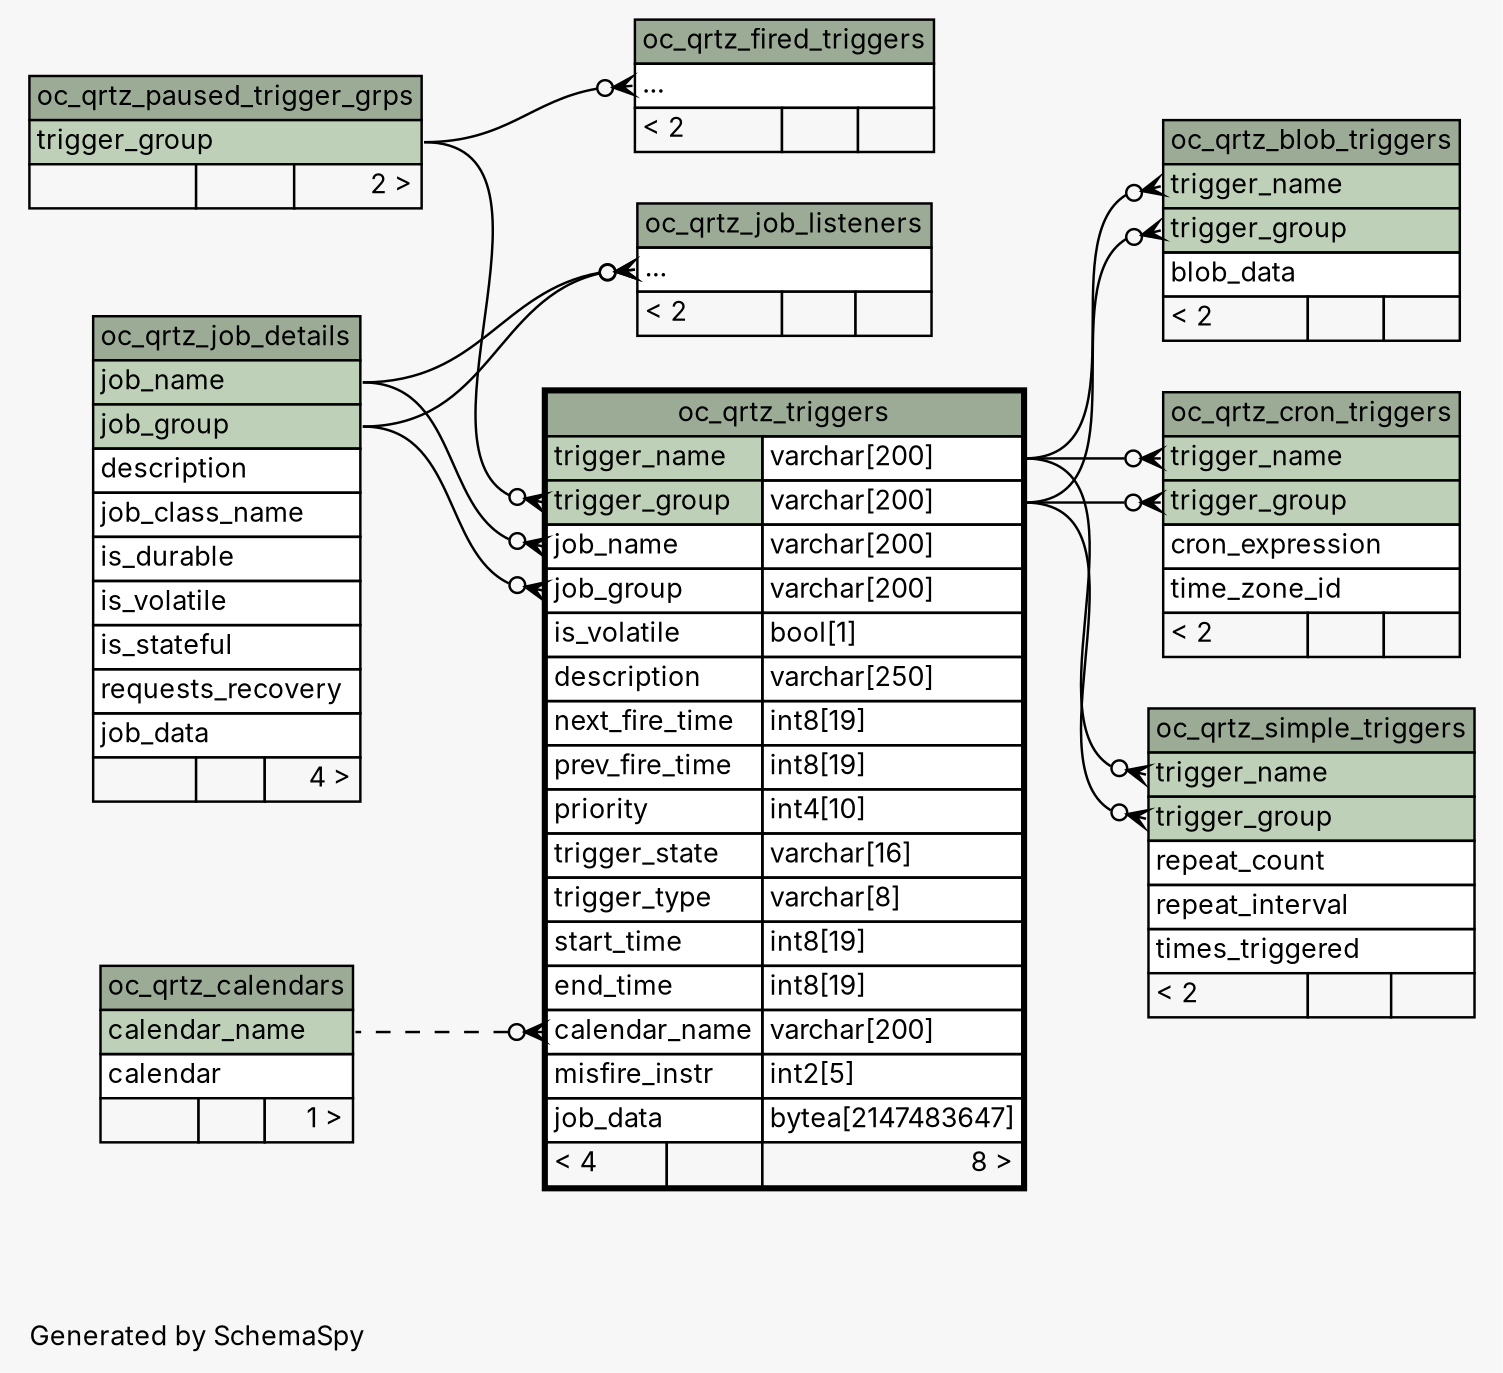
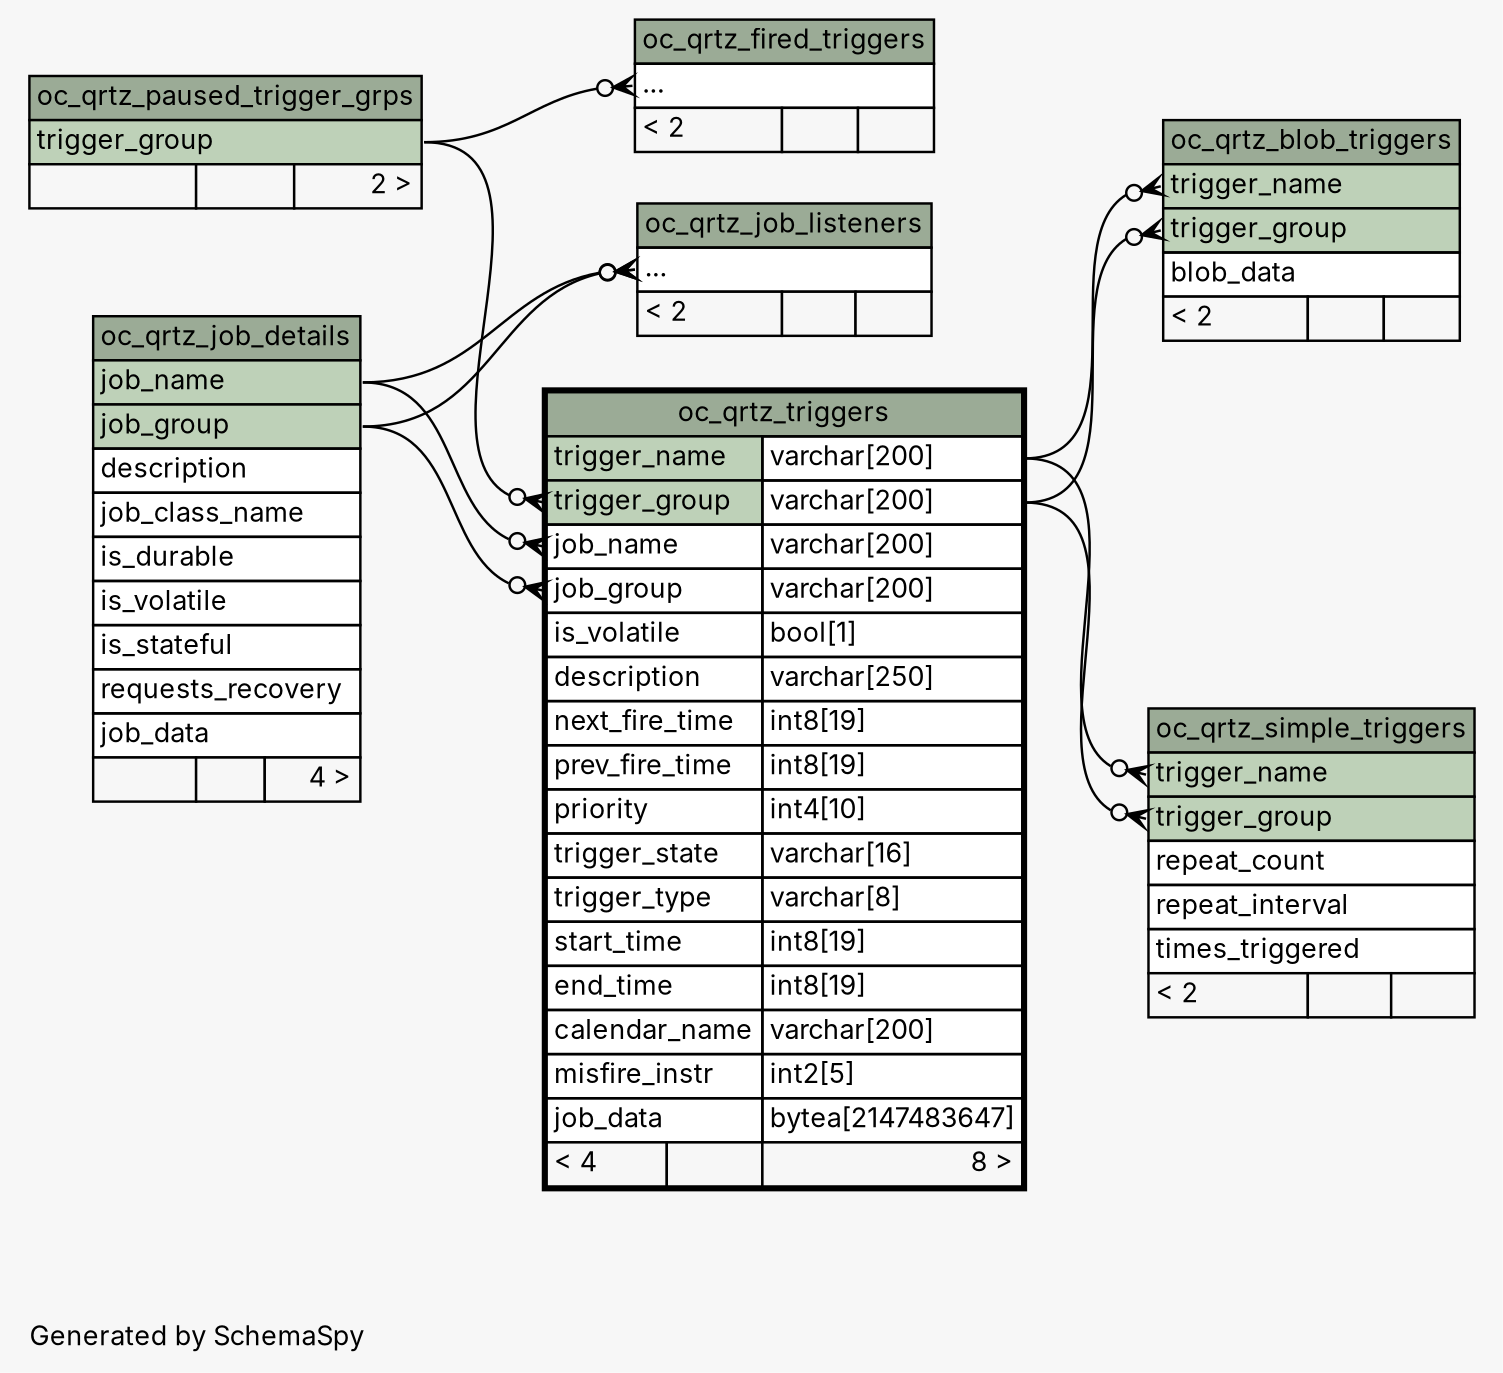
(1310, 525) -> none
(226, 1054) -> none
